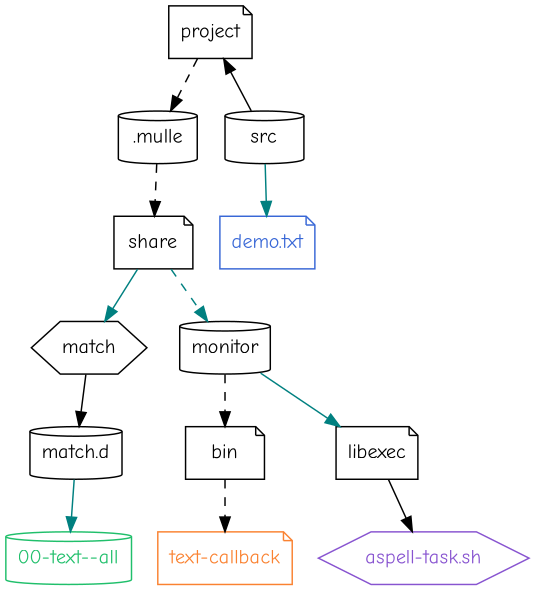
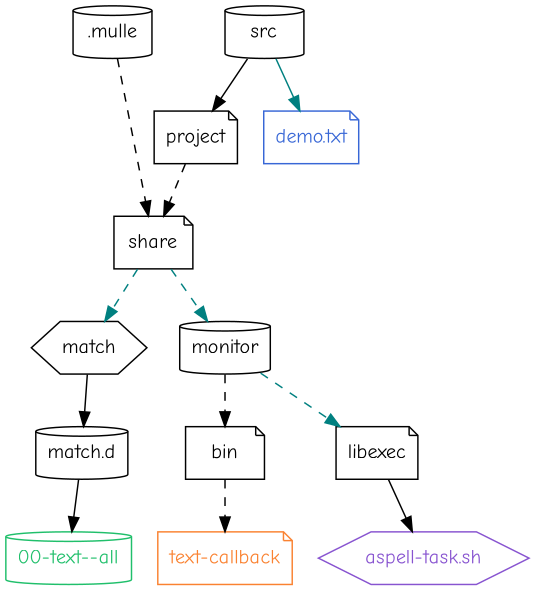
(187, 78) -> (177, 183)
(125, 289) -> (125, 289)
(294, 396) -> (294, 396)
(73, 498) -> (76, 498)
